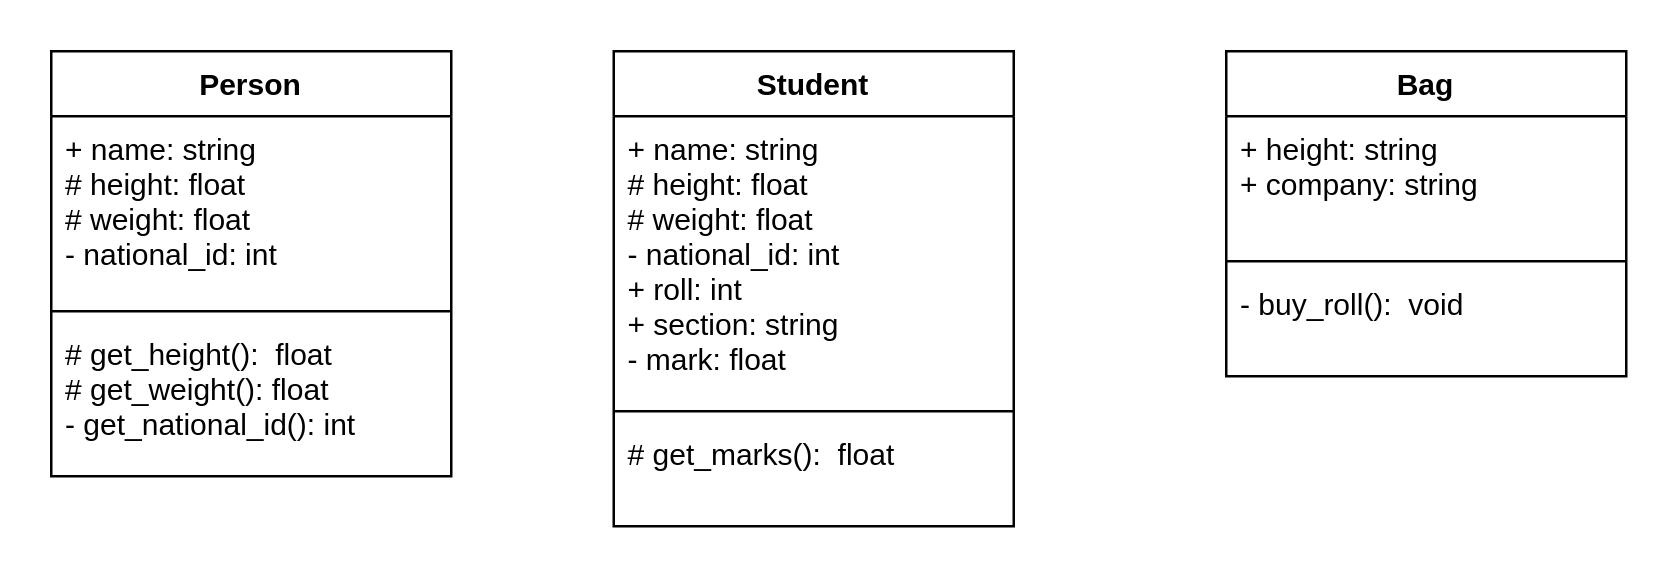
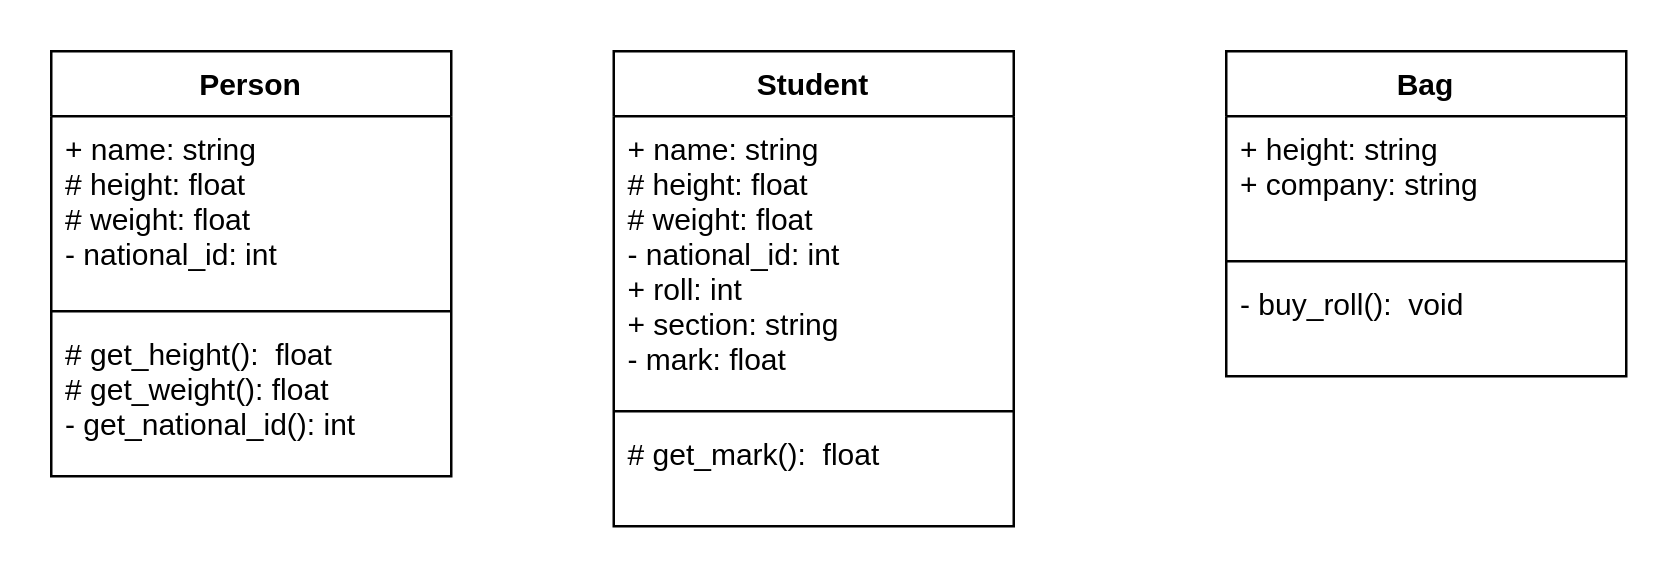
(788, 455) -> (780, 455)
